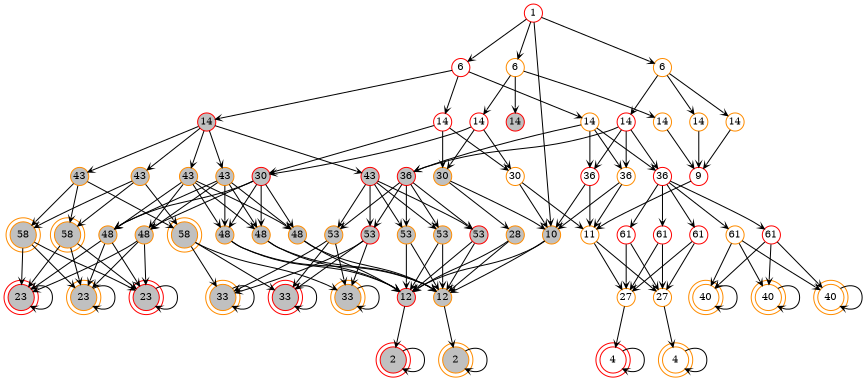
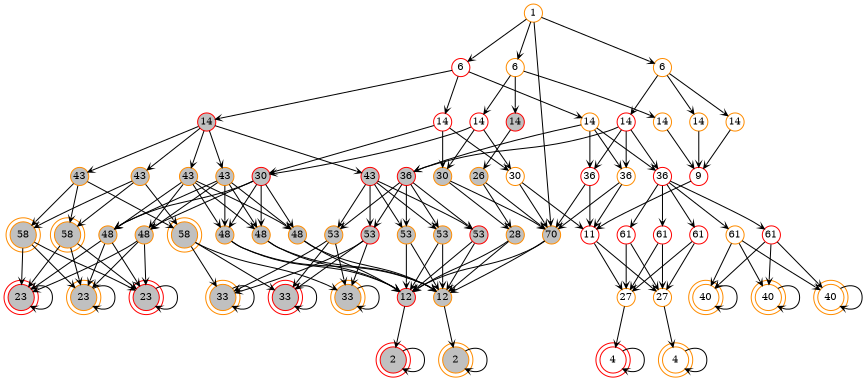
(533, 13) -> (533, 13)
none -> (479, 176)
(552, 235) -> (552, 235)
(590, 235) -> (590, 235)
